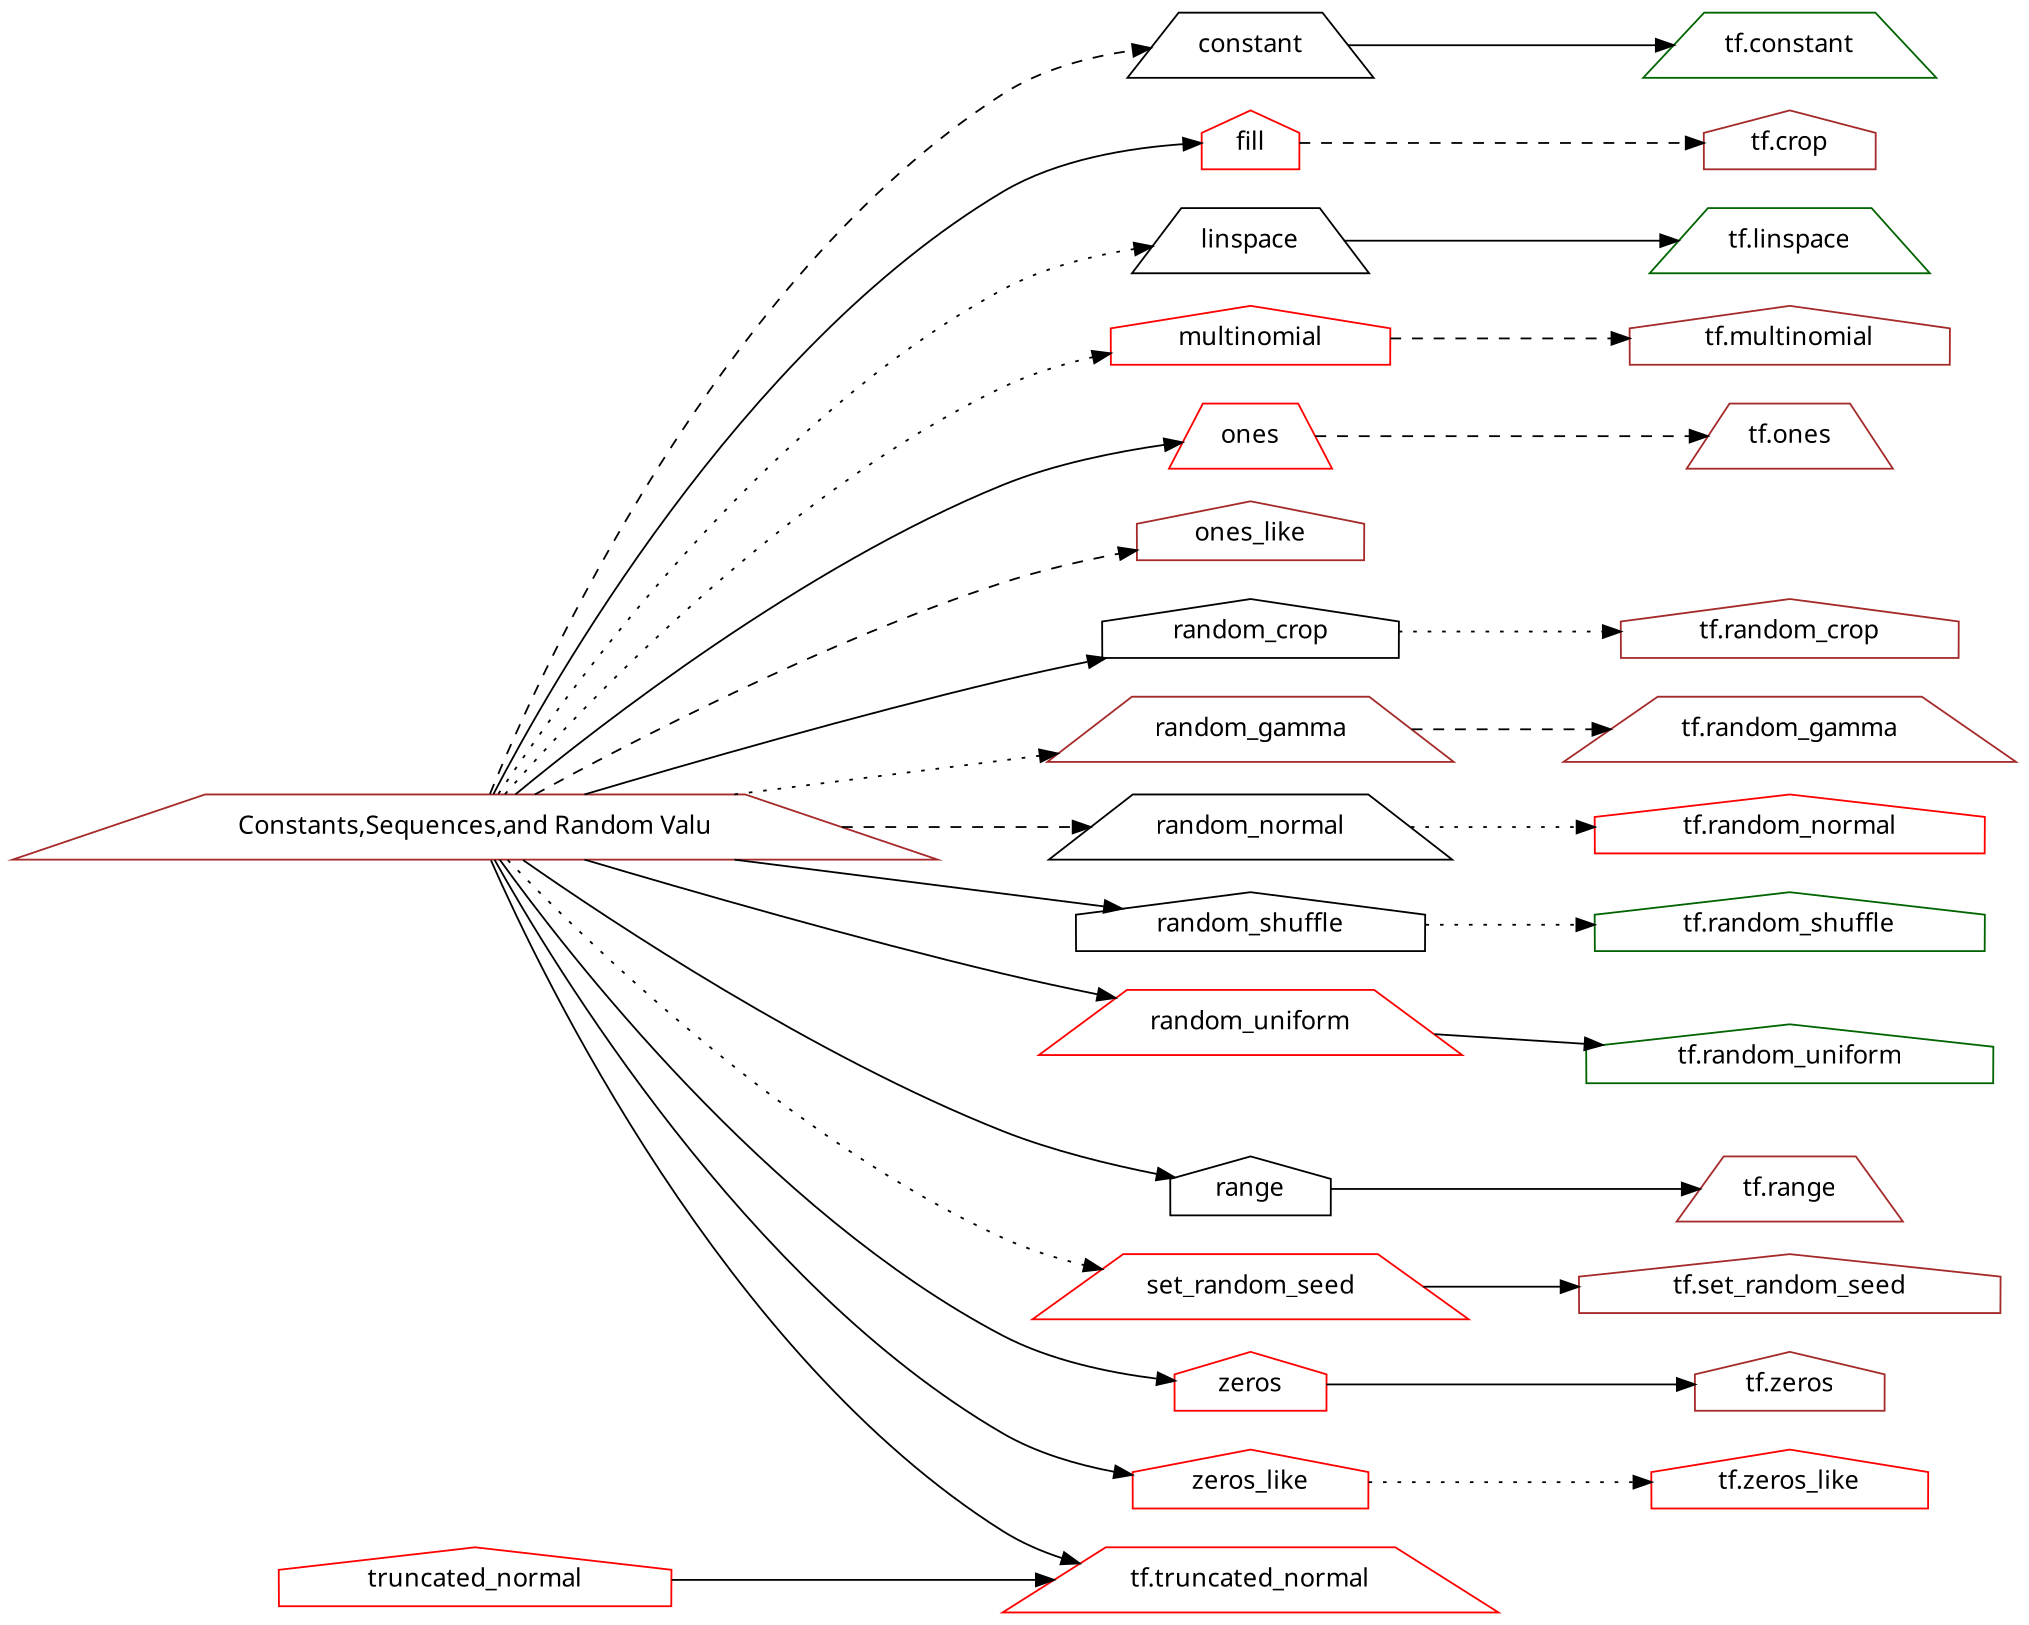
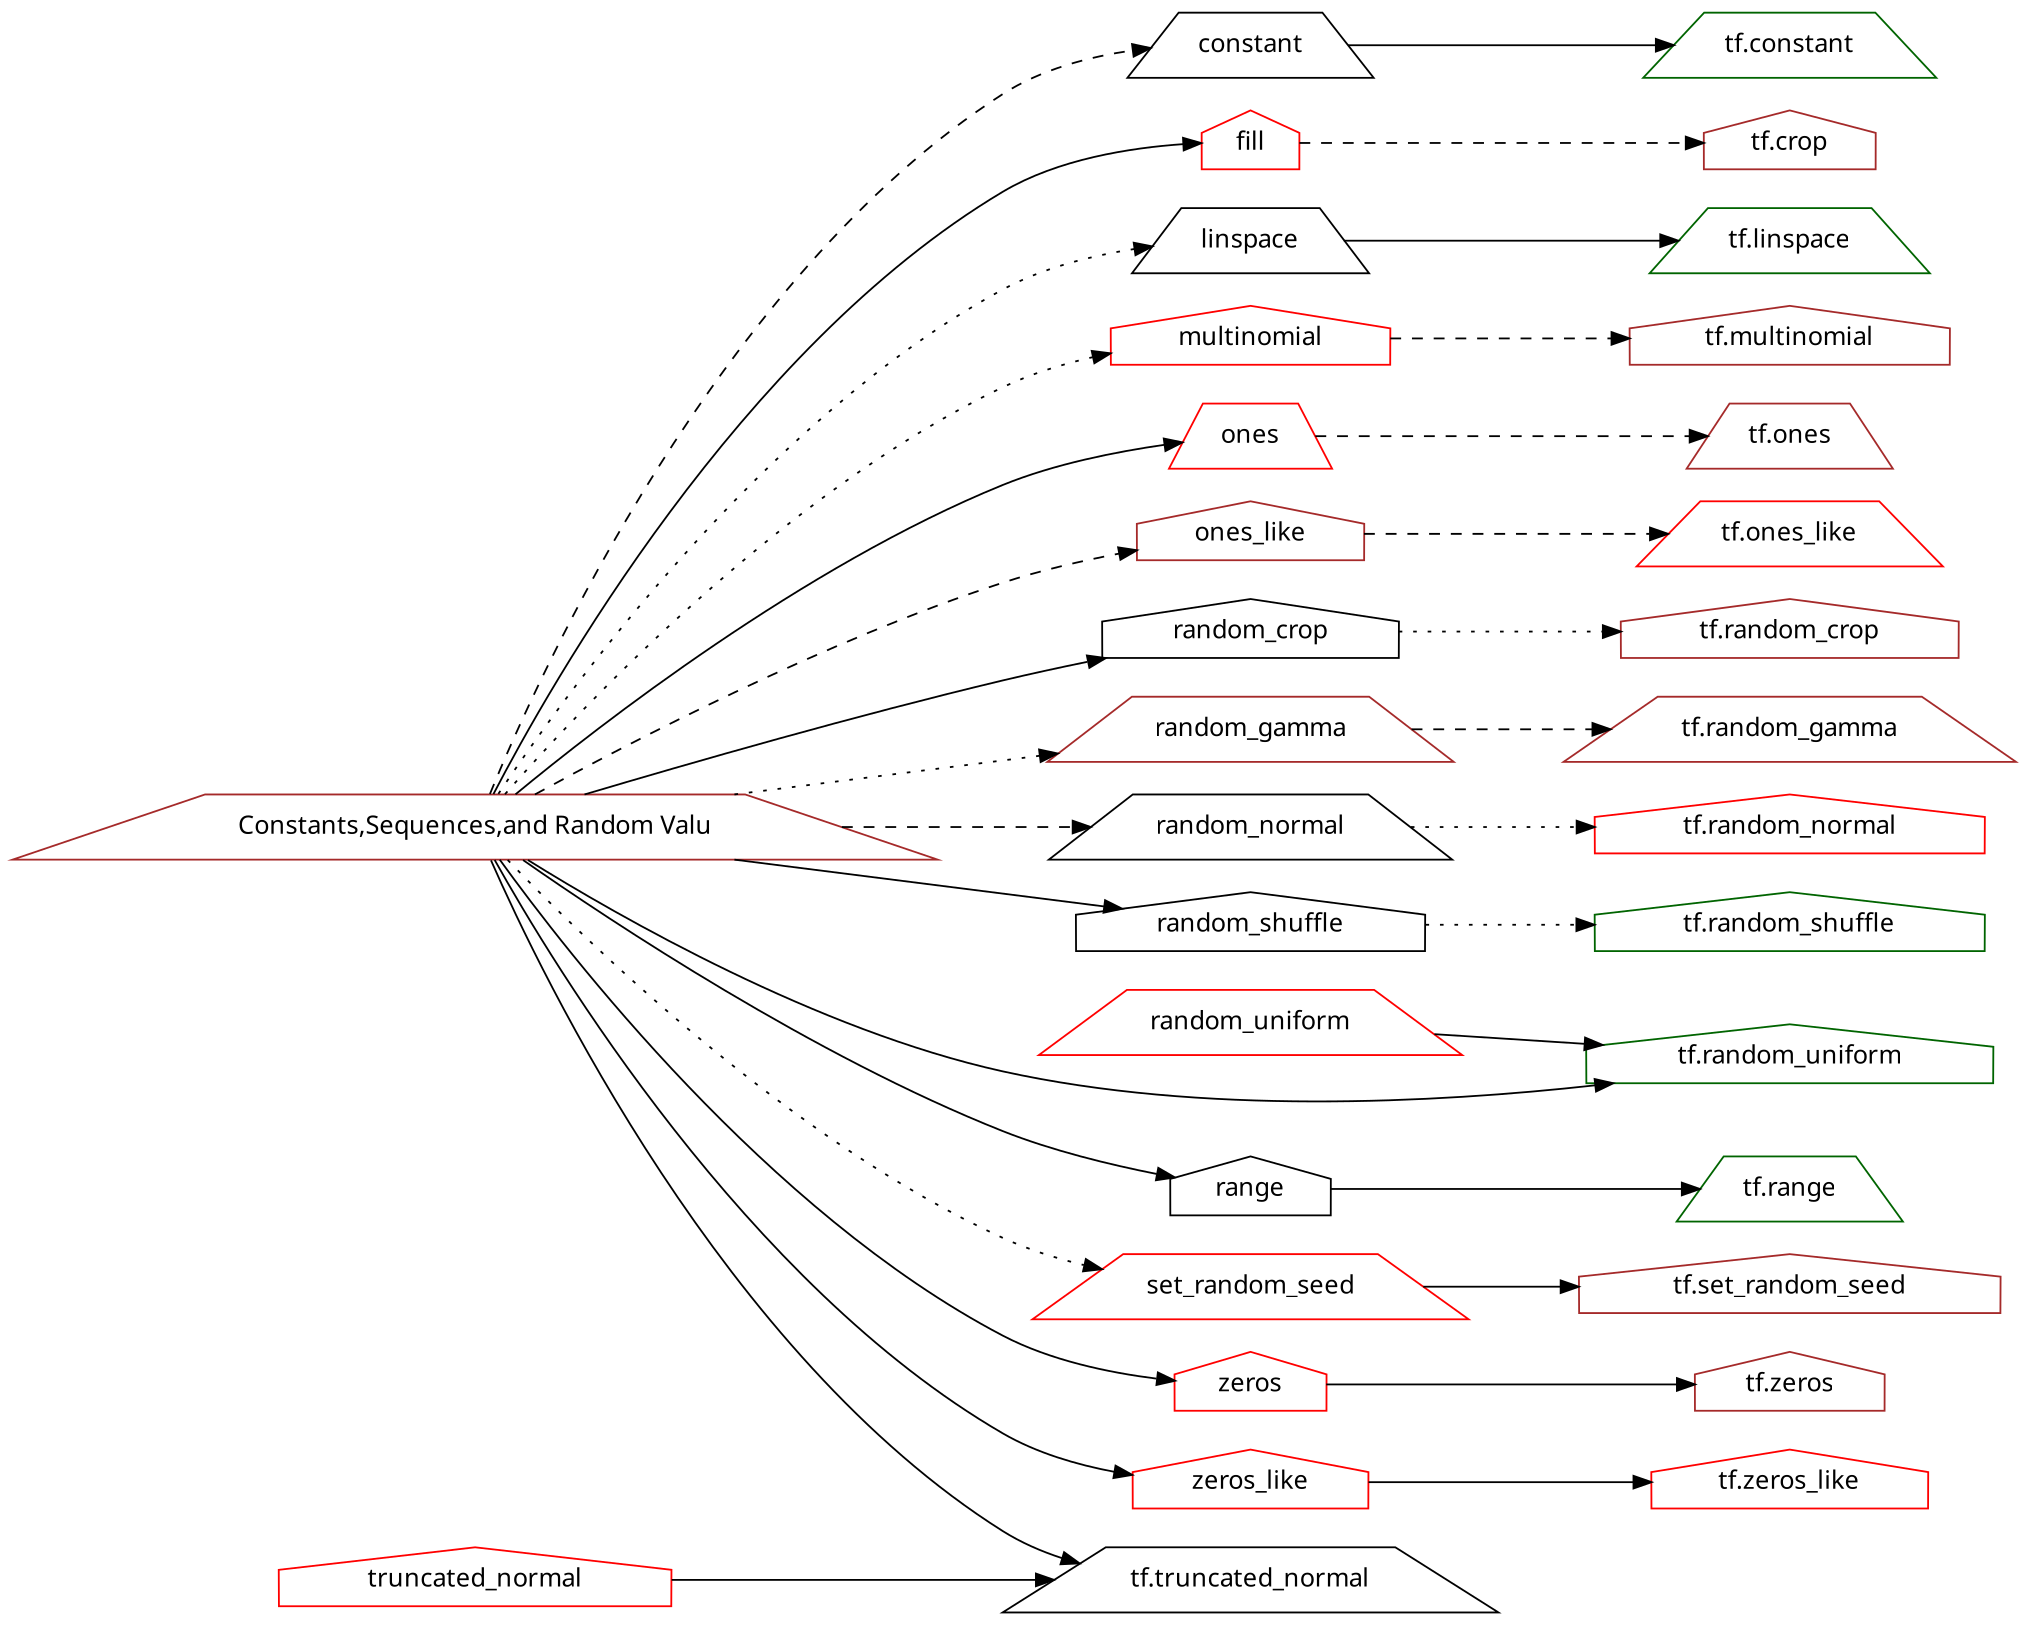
none -> (1790, 534)
(840, 932) -> (1039, 1078)
(1790, 1189) -> (1790, 1189)
(1501, 1482) -> (1501, 1482)
(1251, 1580) -> (1251, 1580)
